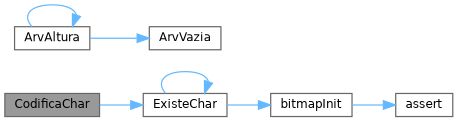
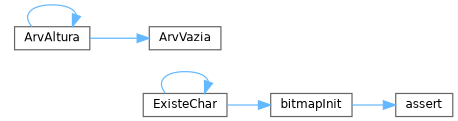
(52, 105) -> none
